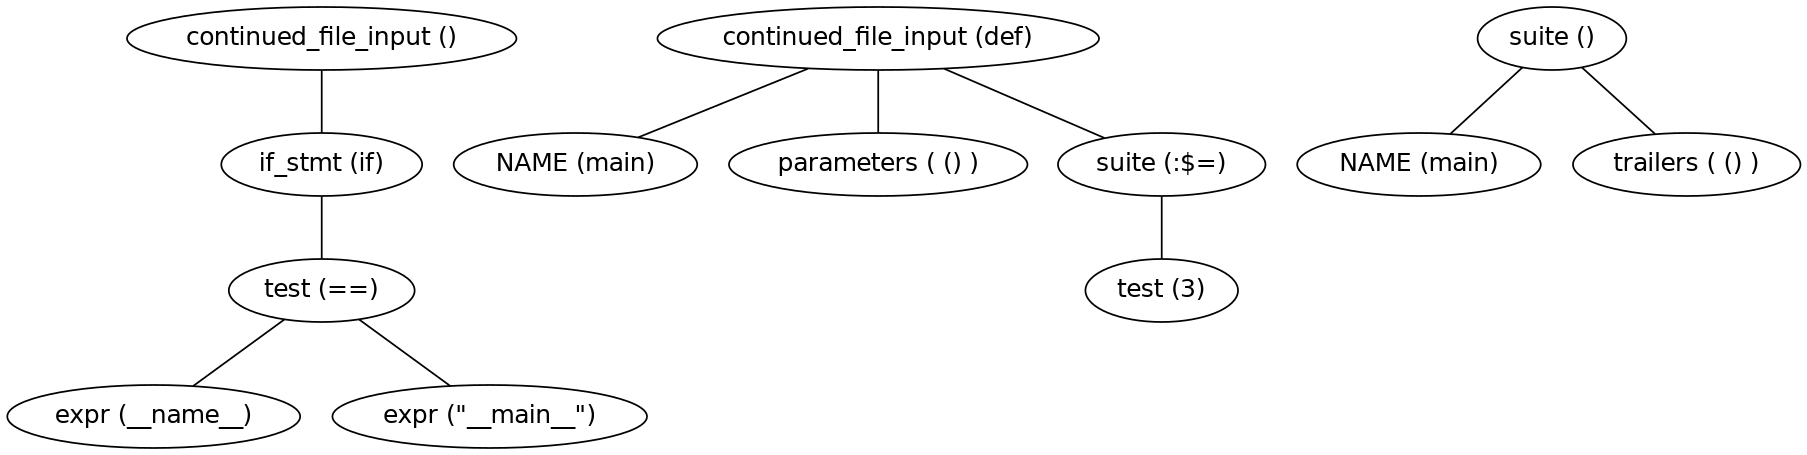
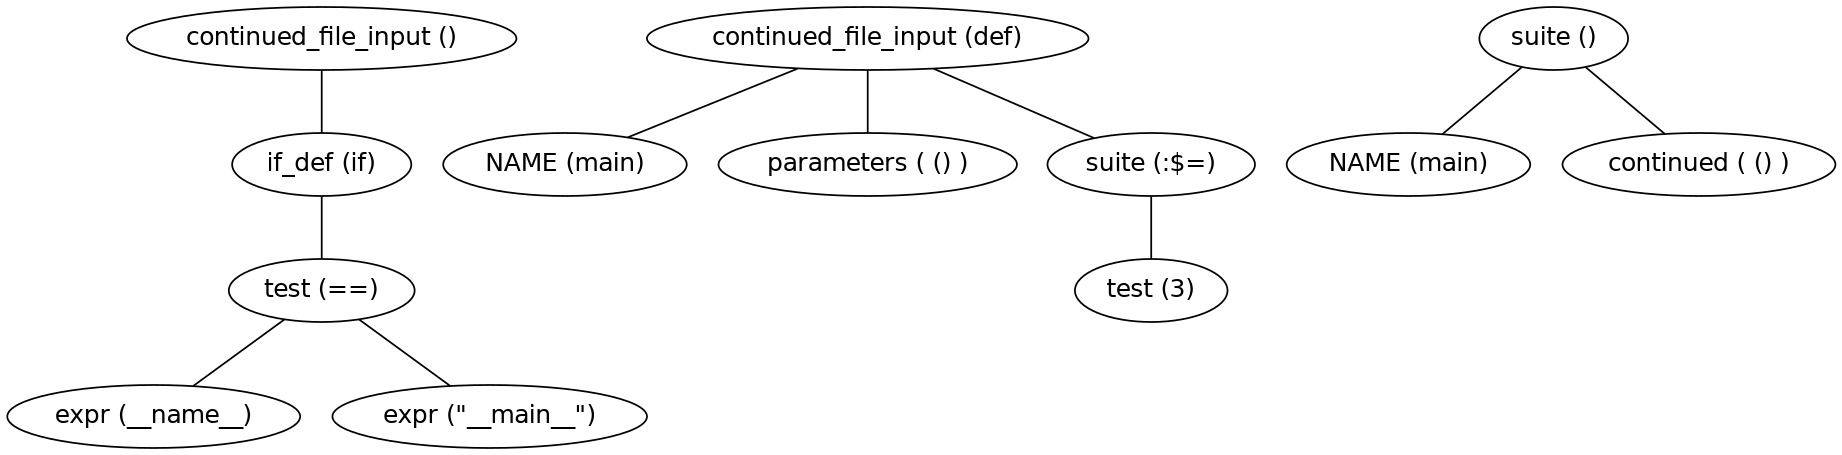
(322, 164) -> (322, 164)
(1687, 164) -> (1699, 164)
